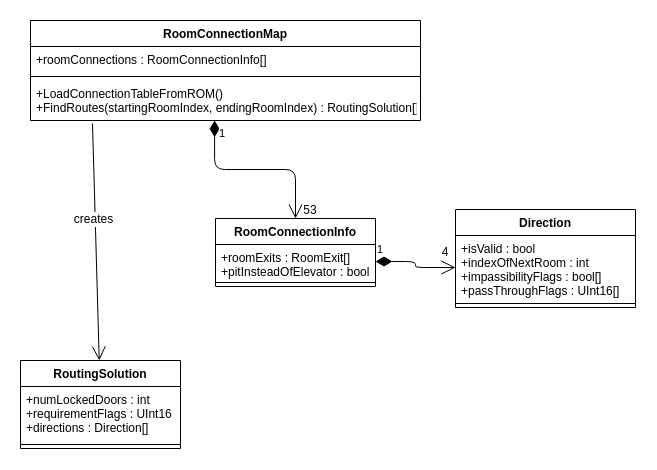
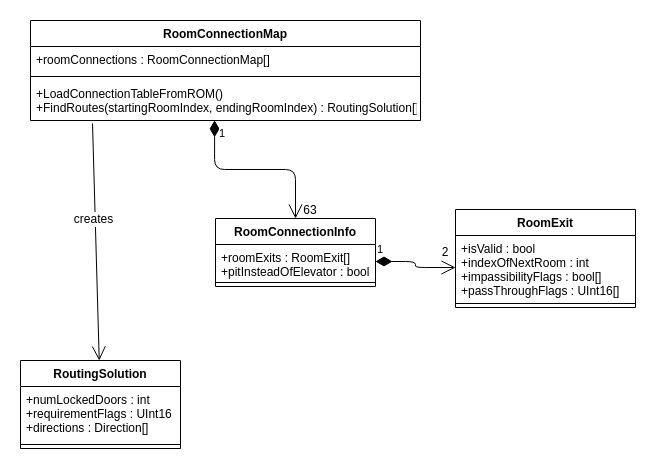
(159, 60) -> (156, 60)
(311, 211) -> (311, 211)
(545, 223) -> (545, 223)
(446, 253) -> (446, 253)
